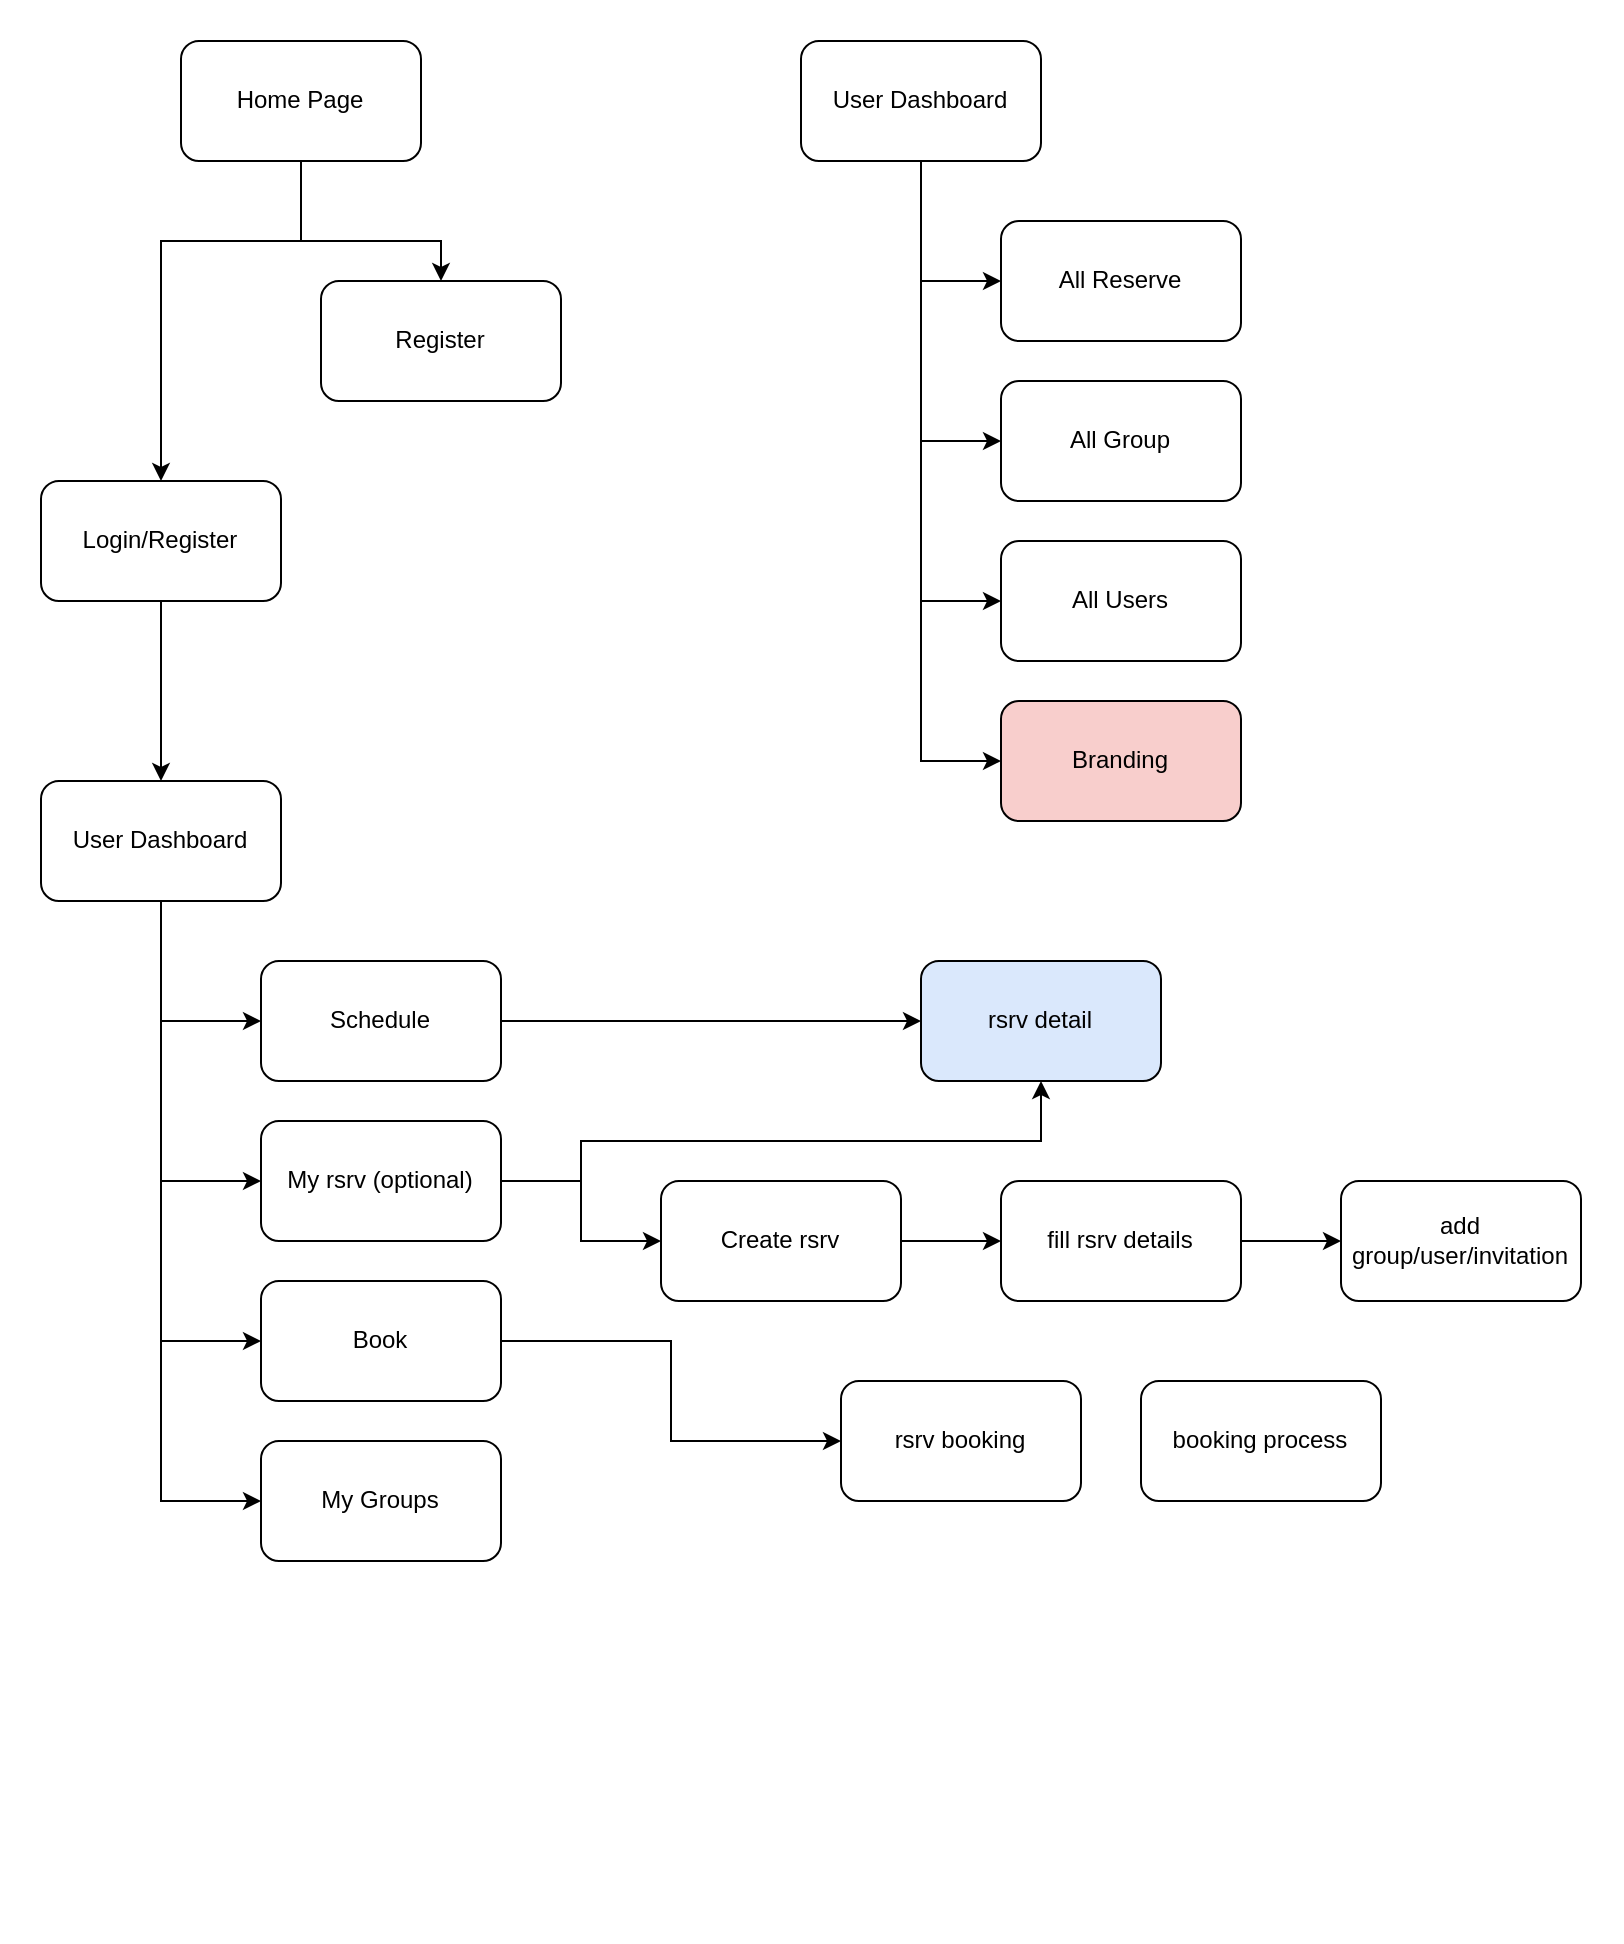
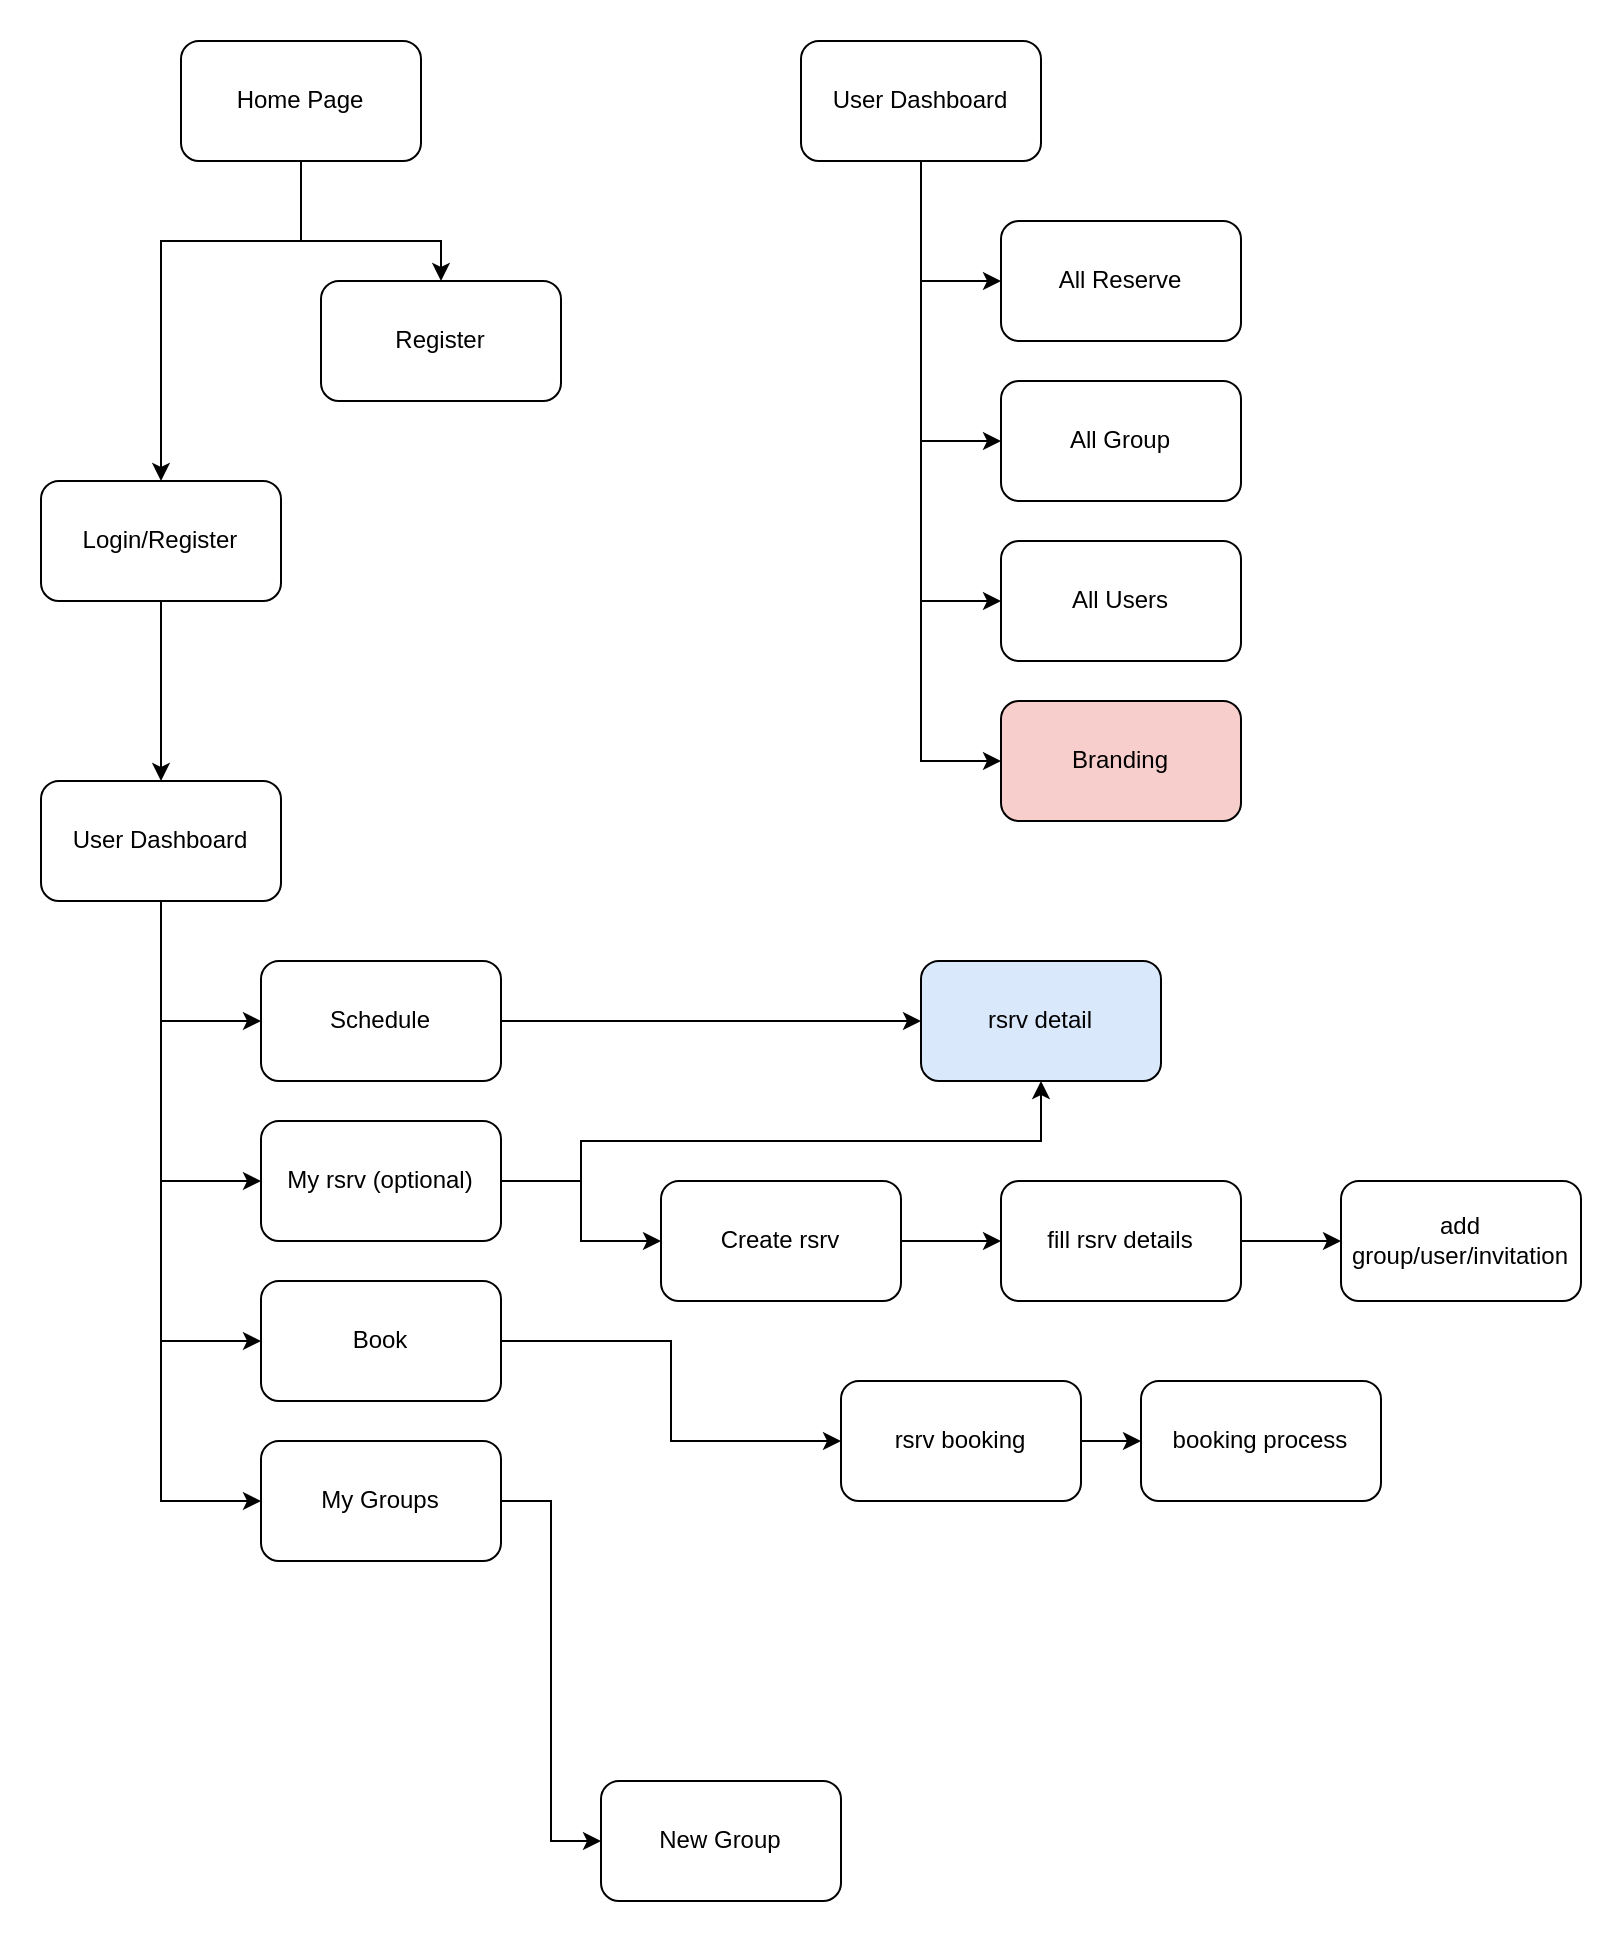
none -> (1118, 1441)
none -> (551, 1664)
none -> (721, 1841)
